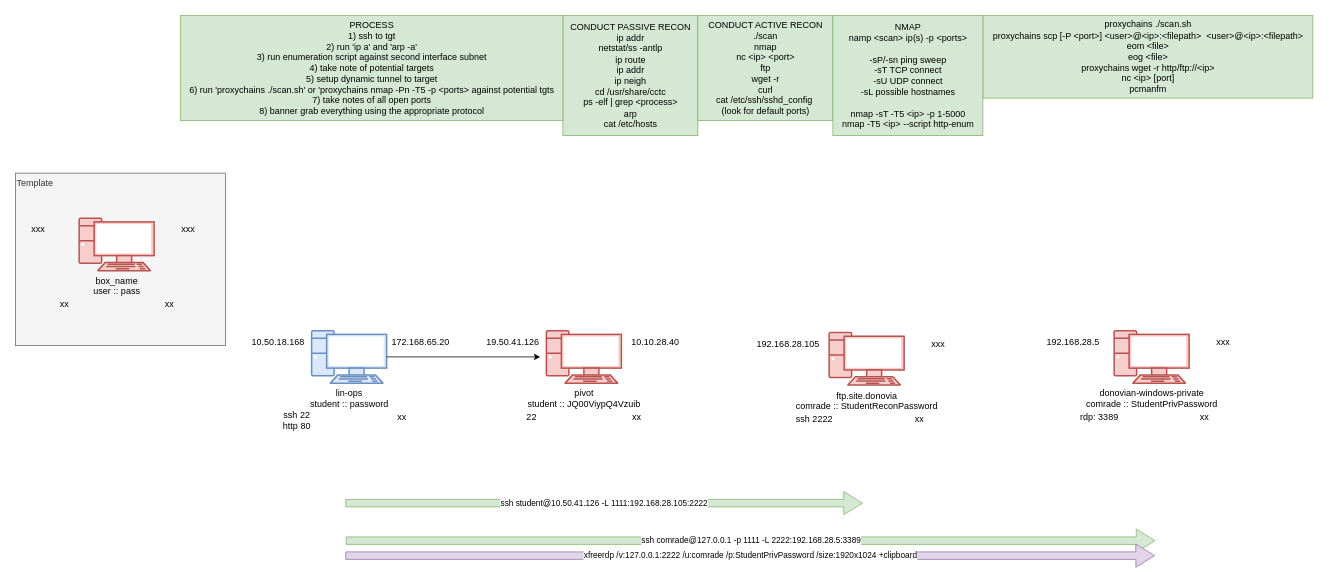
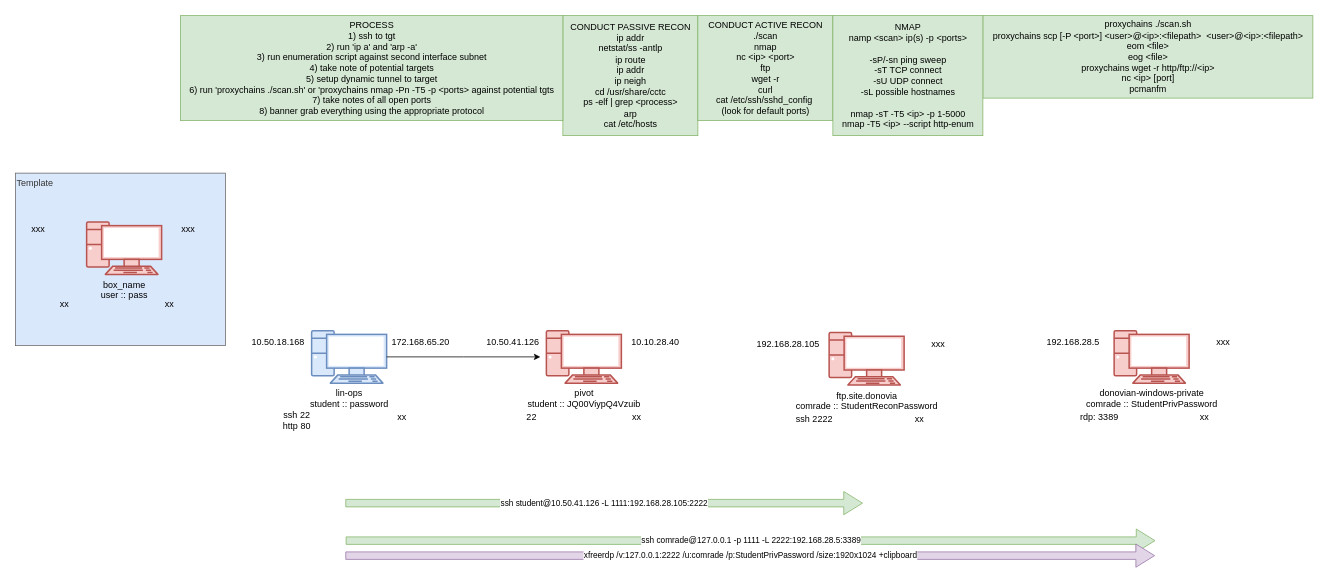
(36, 184) -> (36, 184)
(117, 244) -> (124, 248)
(513, 342) -> (513, 342)
